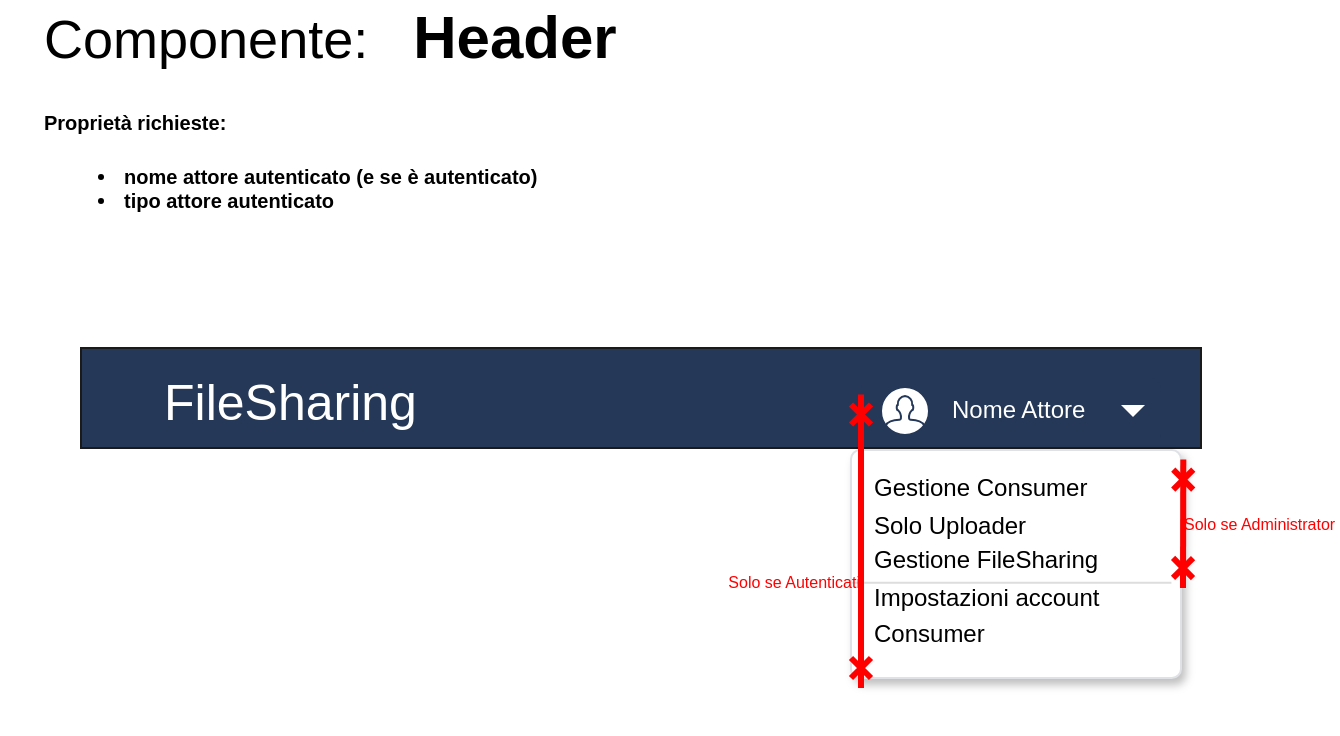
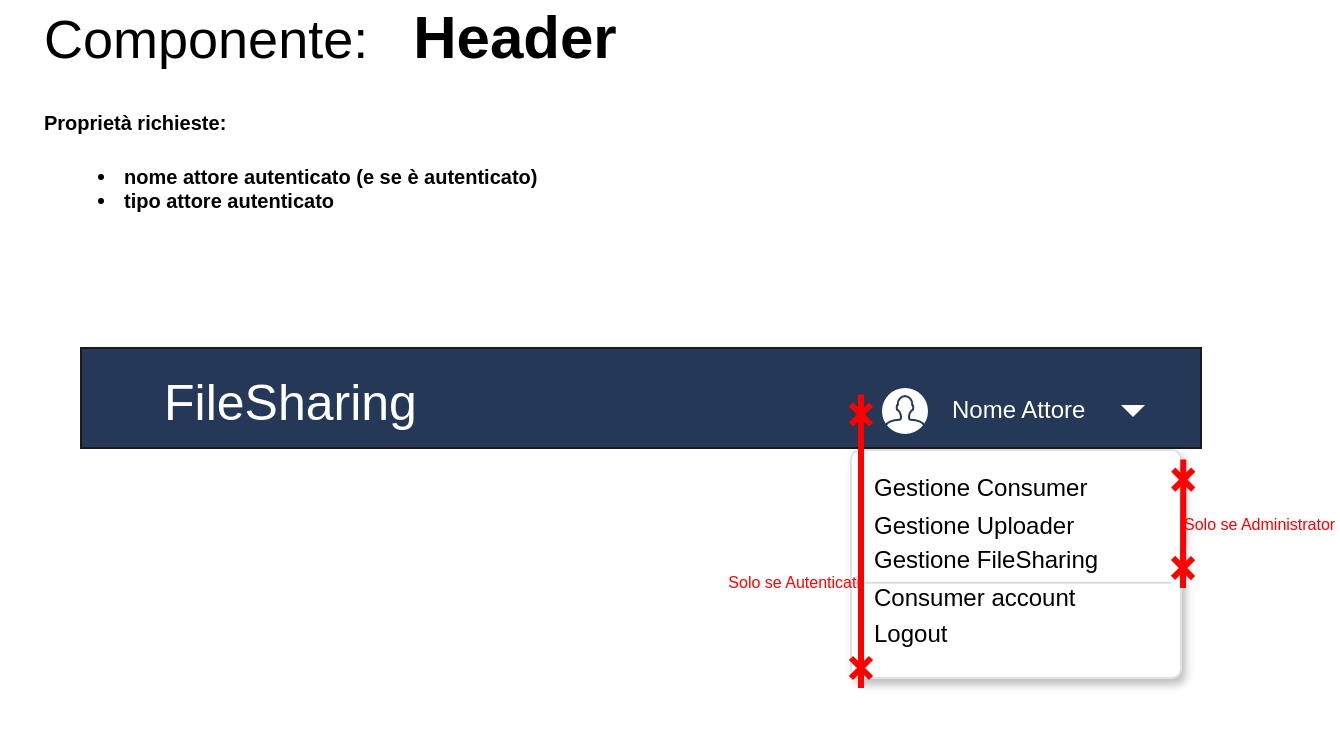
(953, 527) -> (980, 527)
(1000, 599) -> (979, 599)
(929, 635) -> (915, 635)
